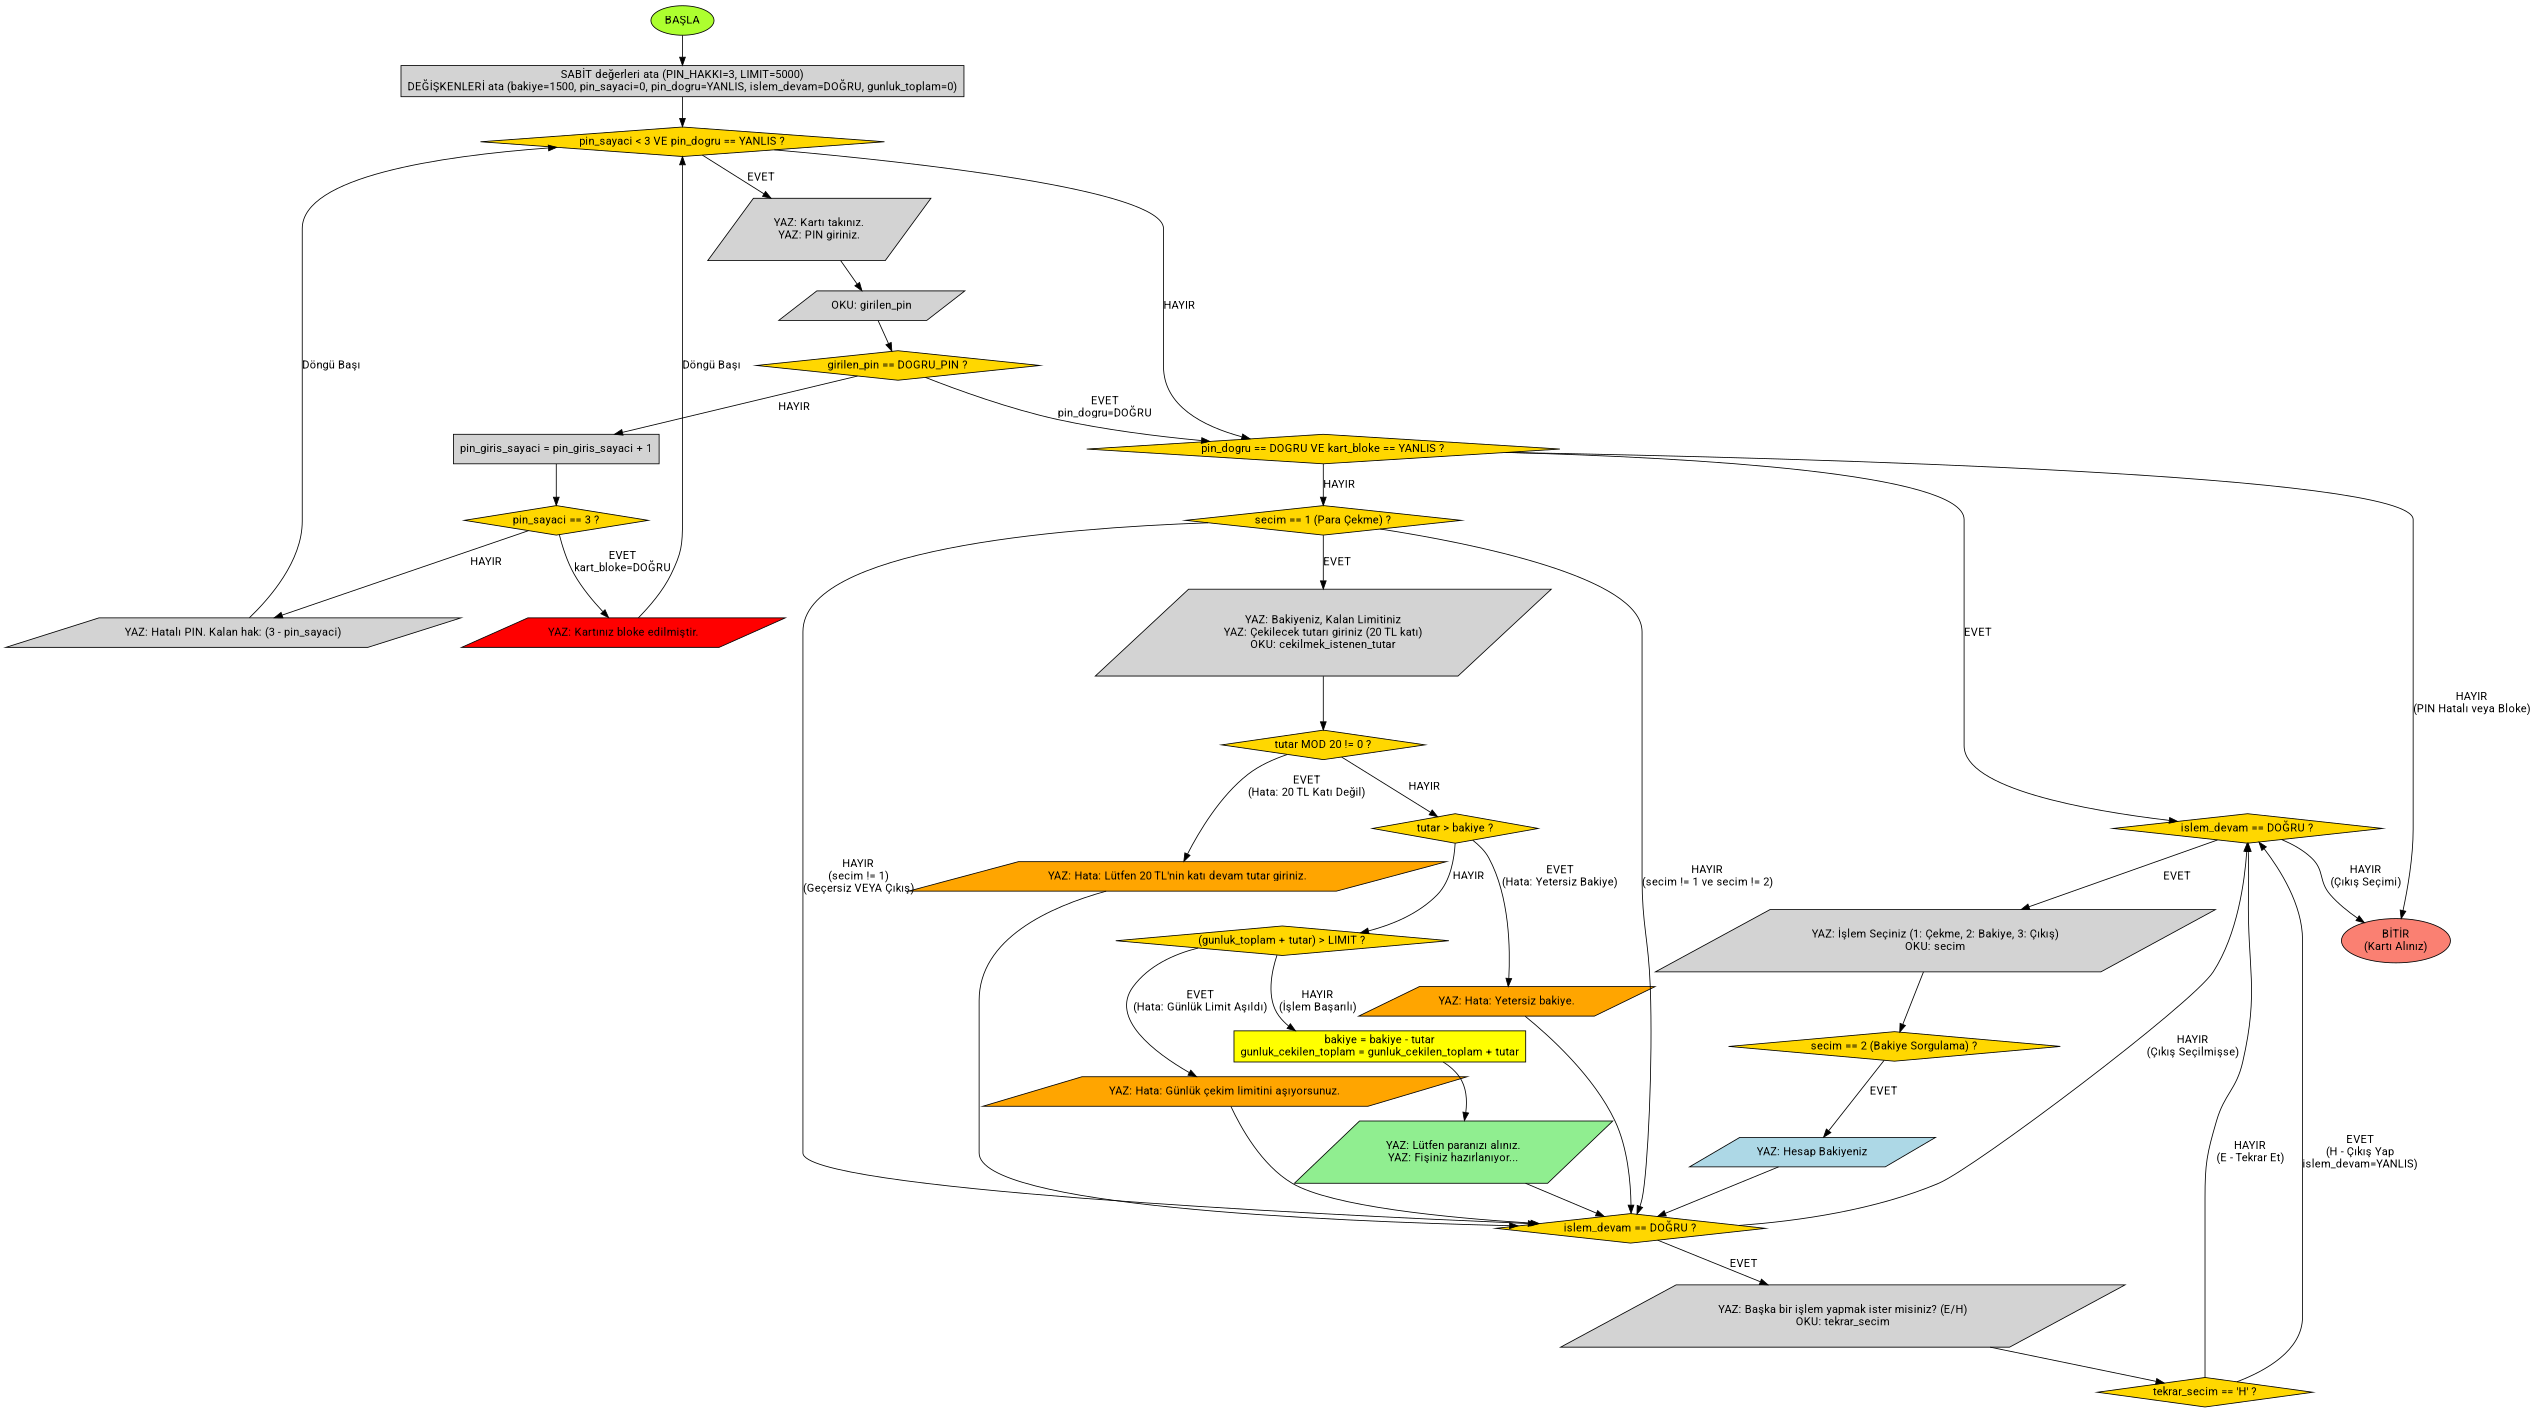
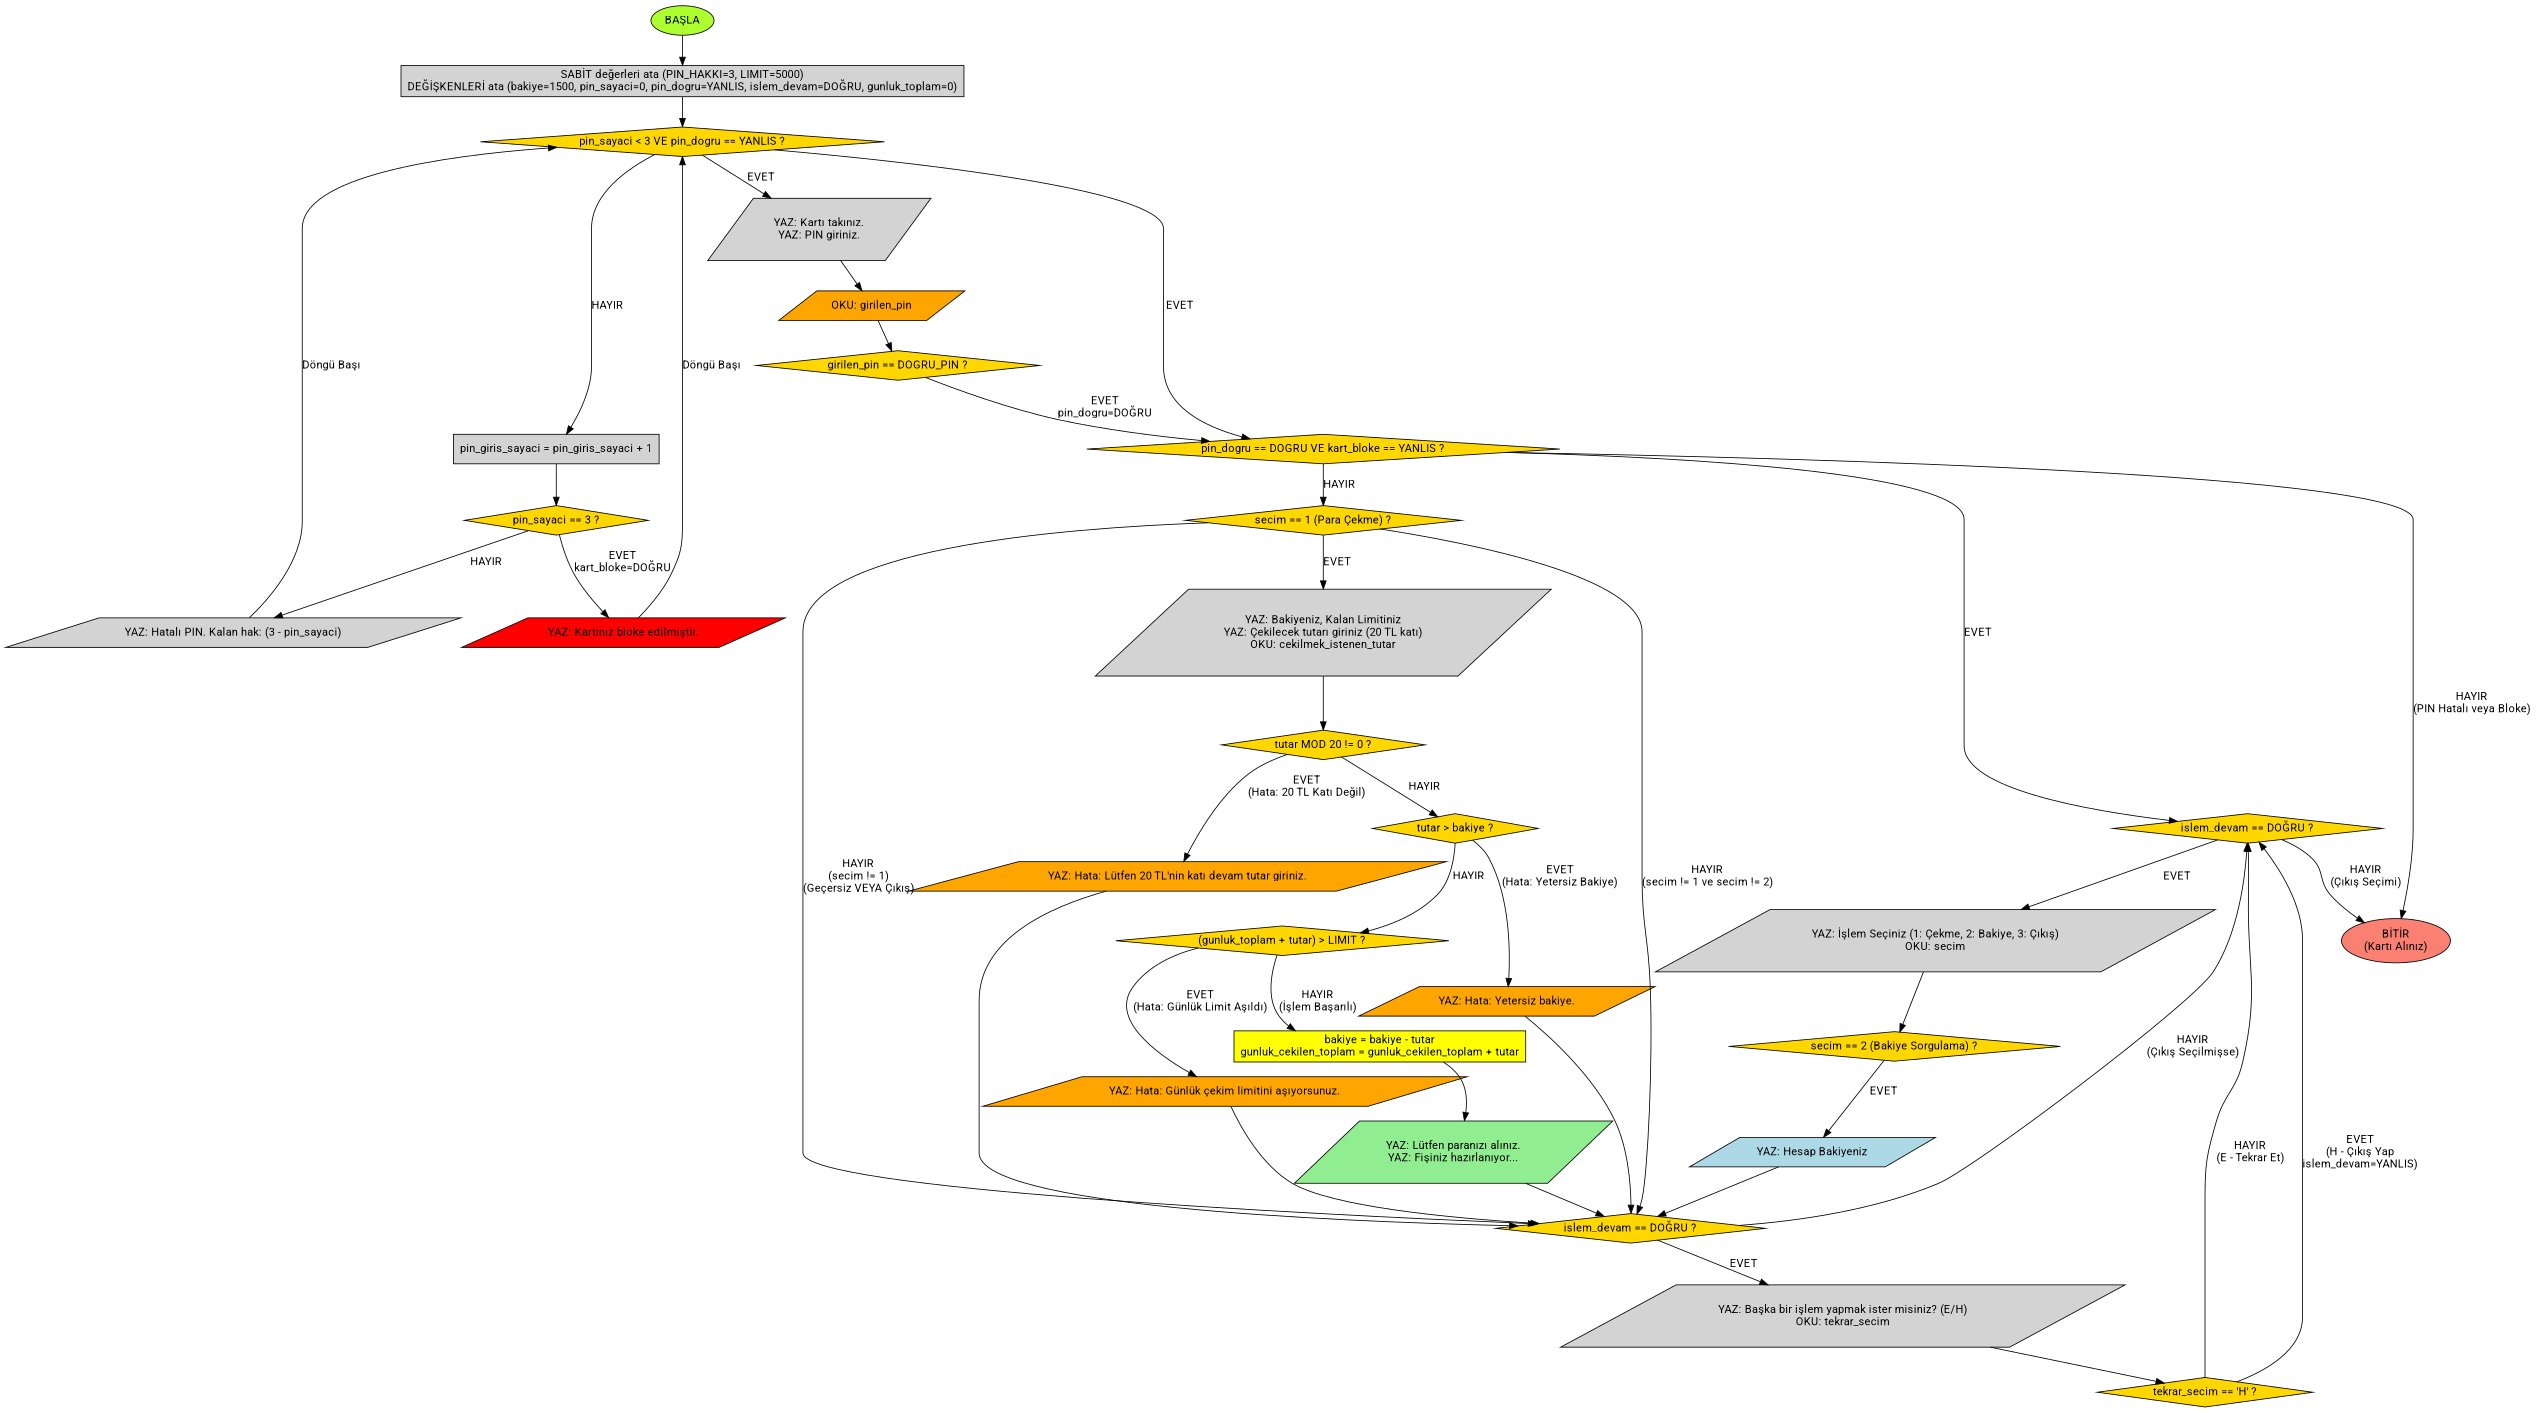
(872, 306) -> (872, 306)
(1180, 306) -> (1180, 306)
(740, 404) -> (592, 279)
